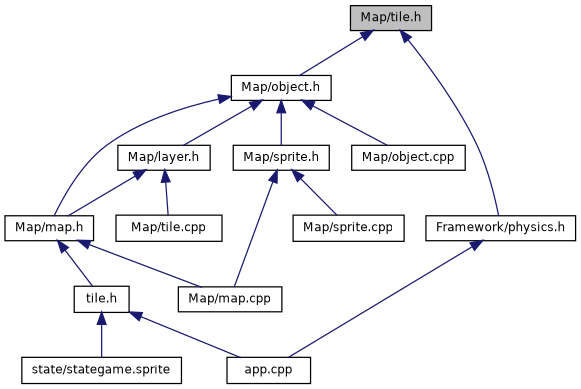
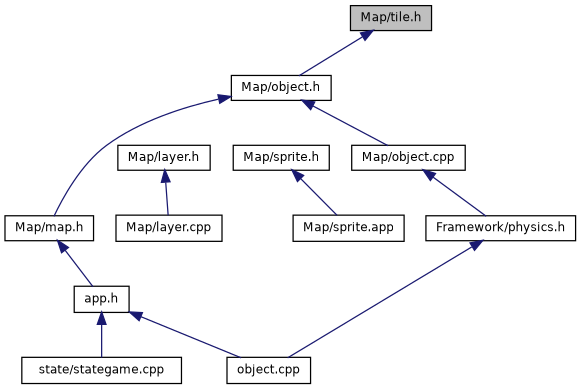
(465, 122) -> (460, 197)
(217, 126) -> none
(281, 129) -> none
(101, 196) -> none
(169, 228) -> (169, 228)
(349, 228) -> (349, 228)
(102, 299) -> (102, 299)
(230, 299) -> none
(102, 370) -> (102, 370)
(269, 370) -> (269, 370)
